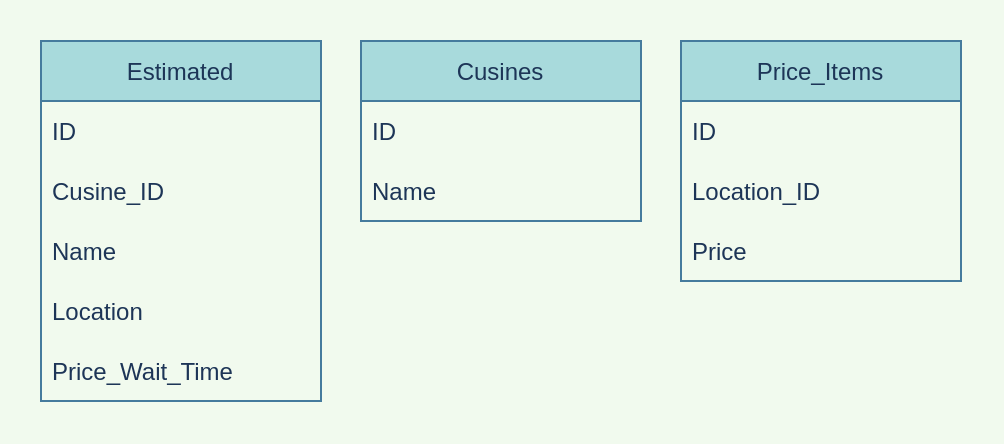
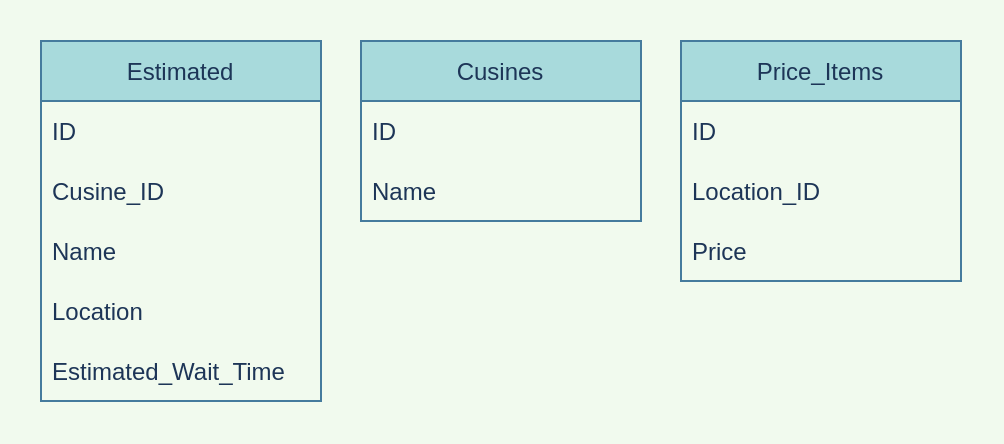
(143, 372) -> (170, 372)
